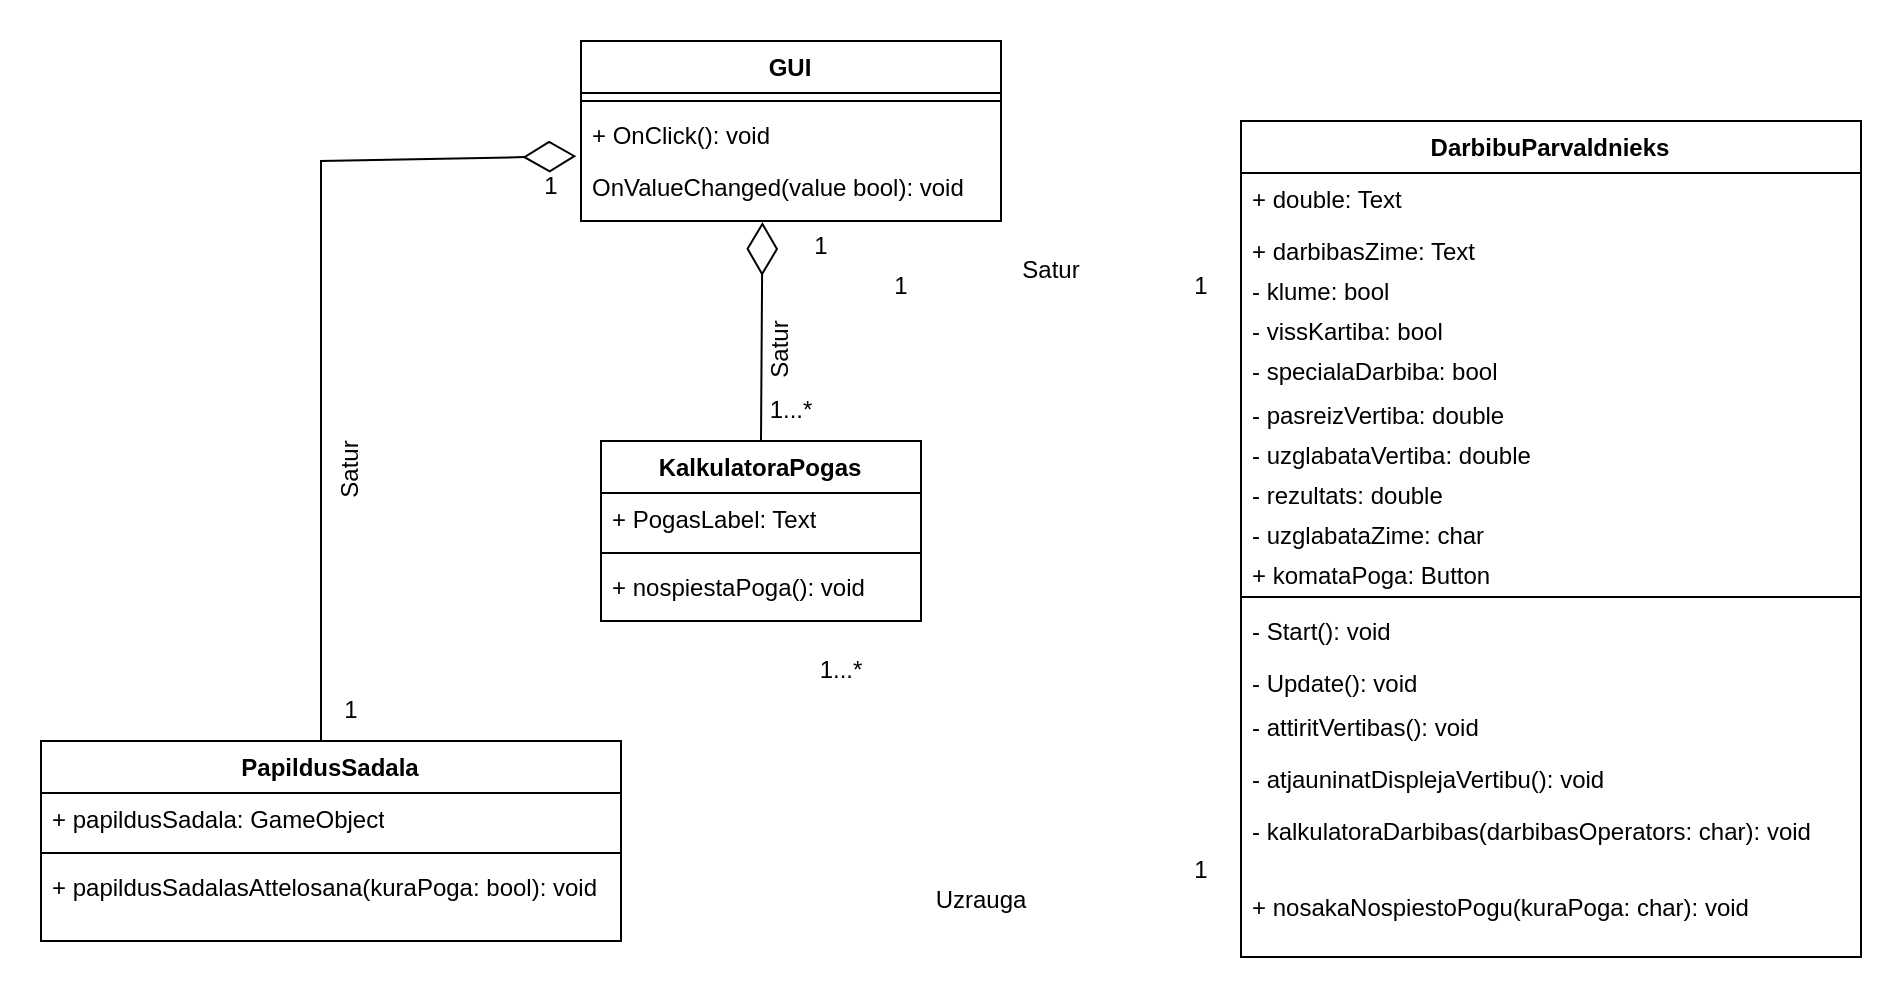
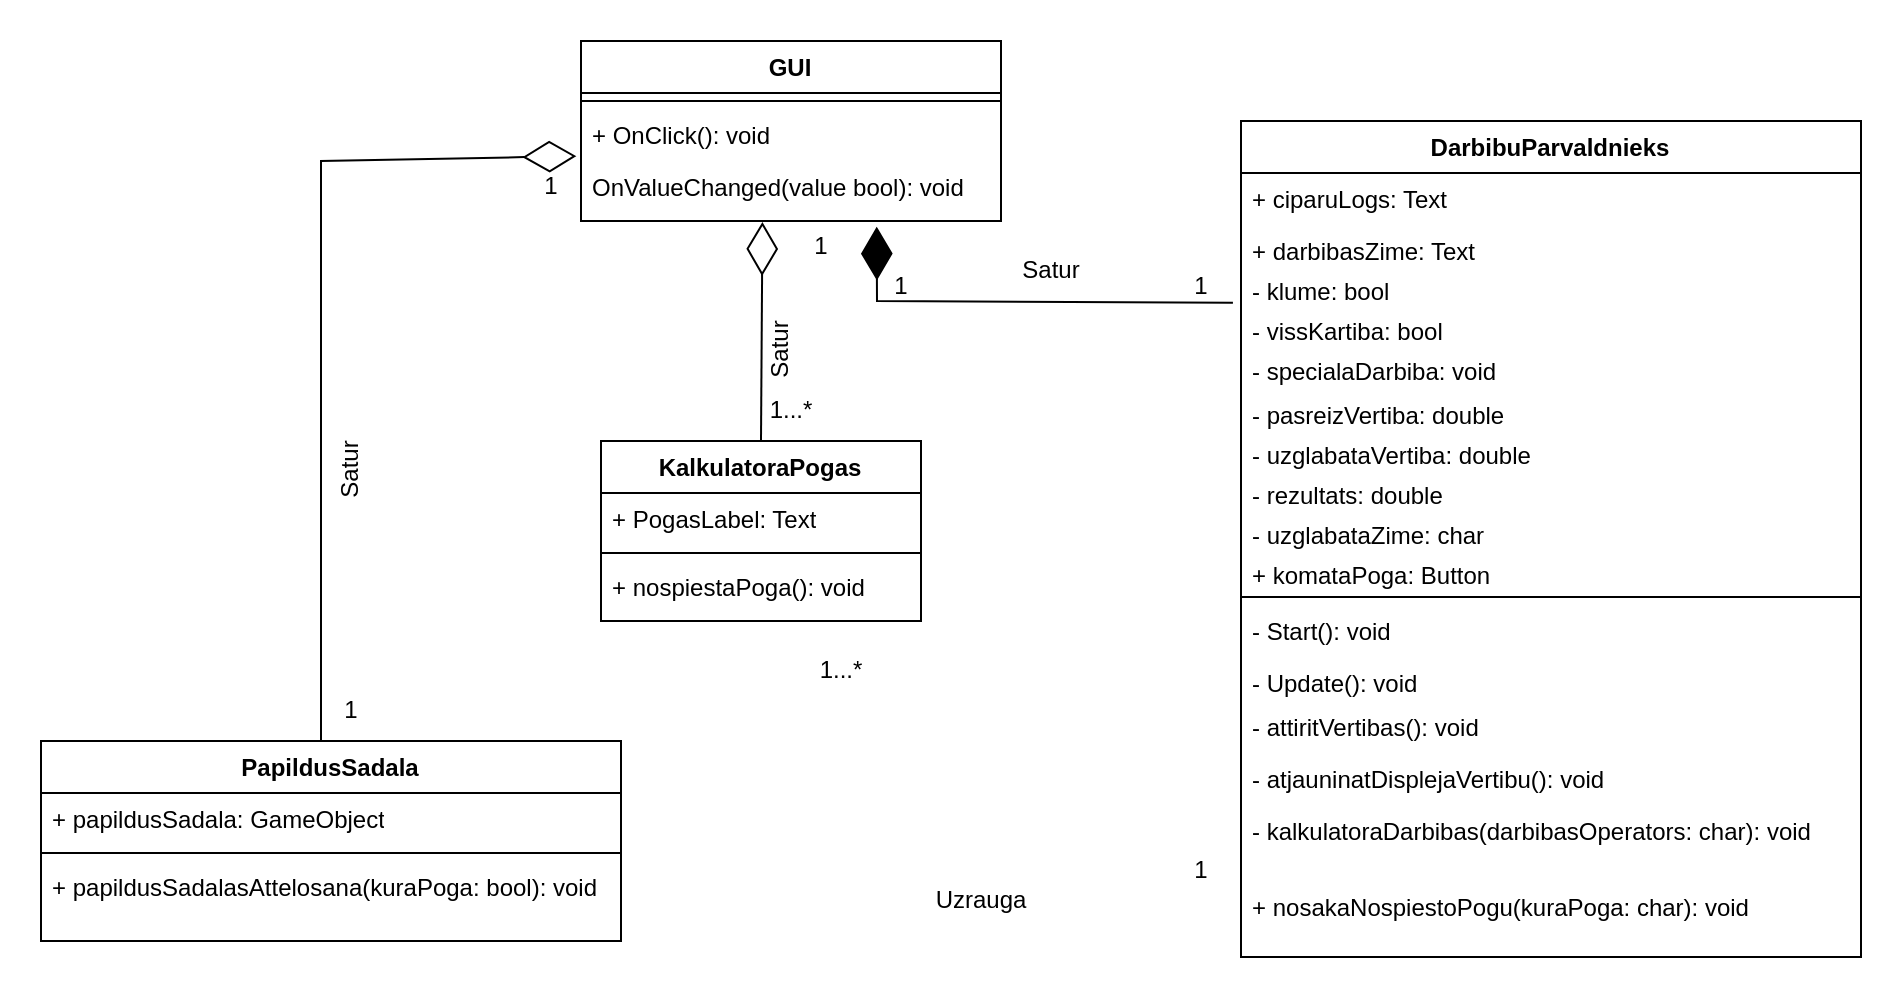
(1335, 201) -> (1361, 201)
none -> (1044, 302)
(1386, 373) -> (1386, 373)
